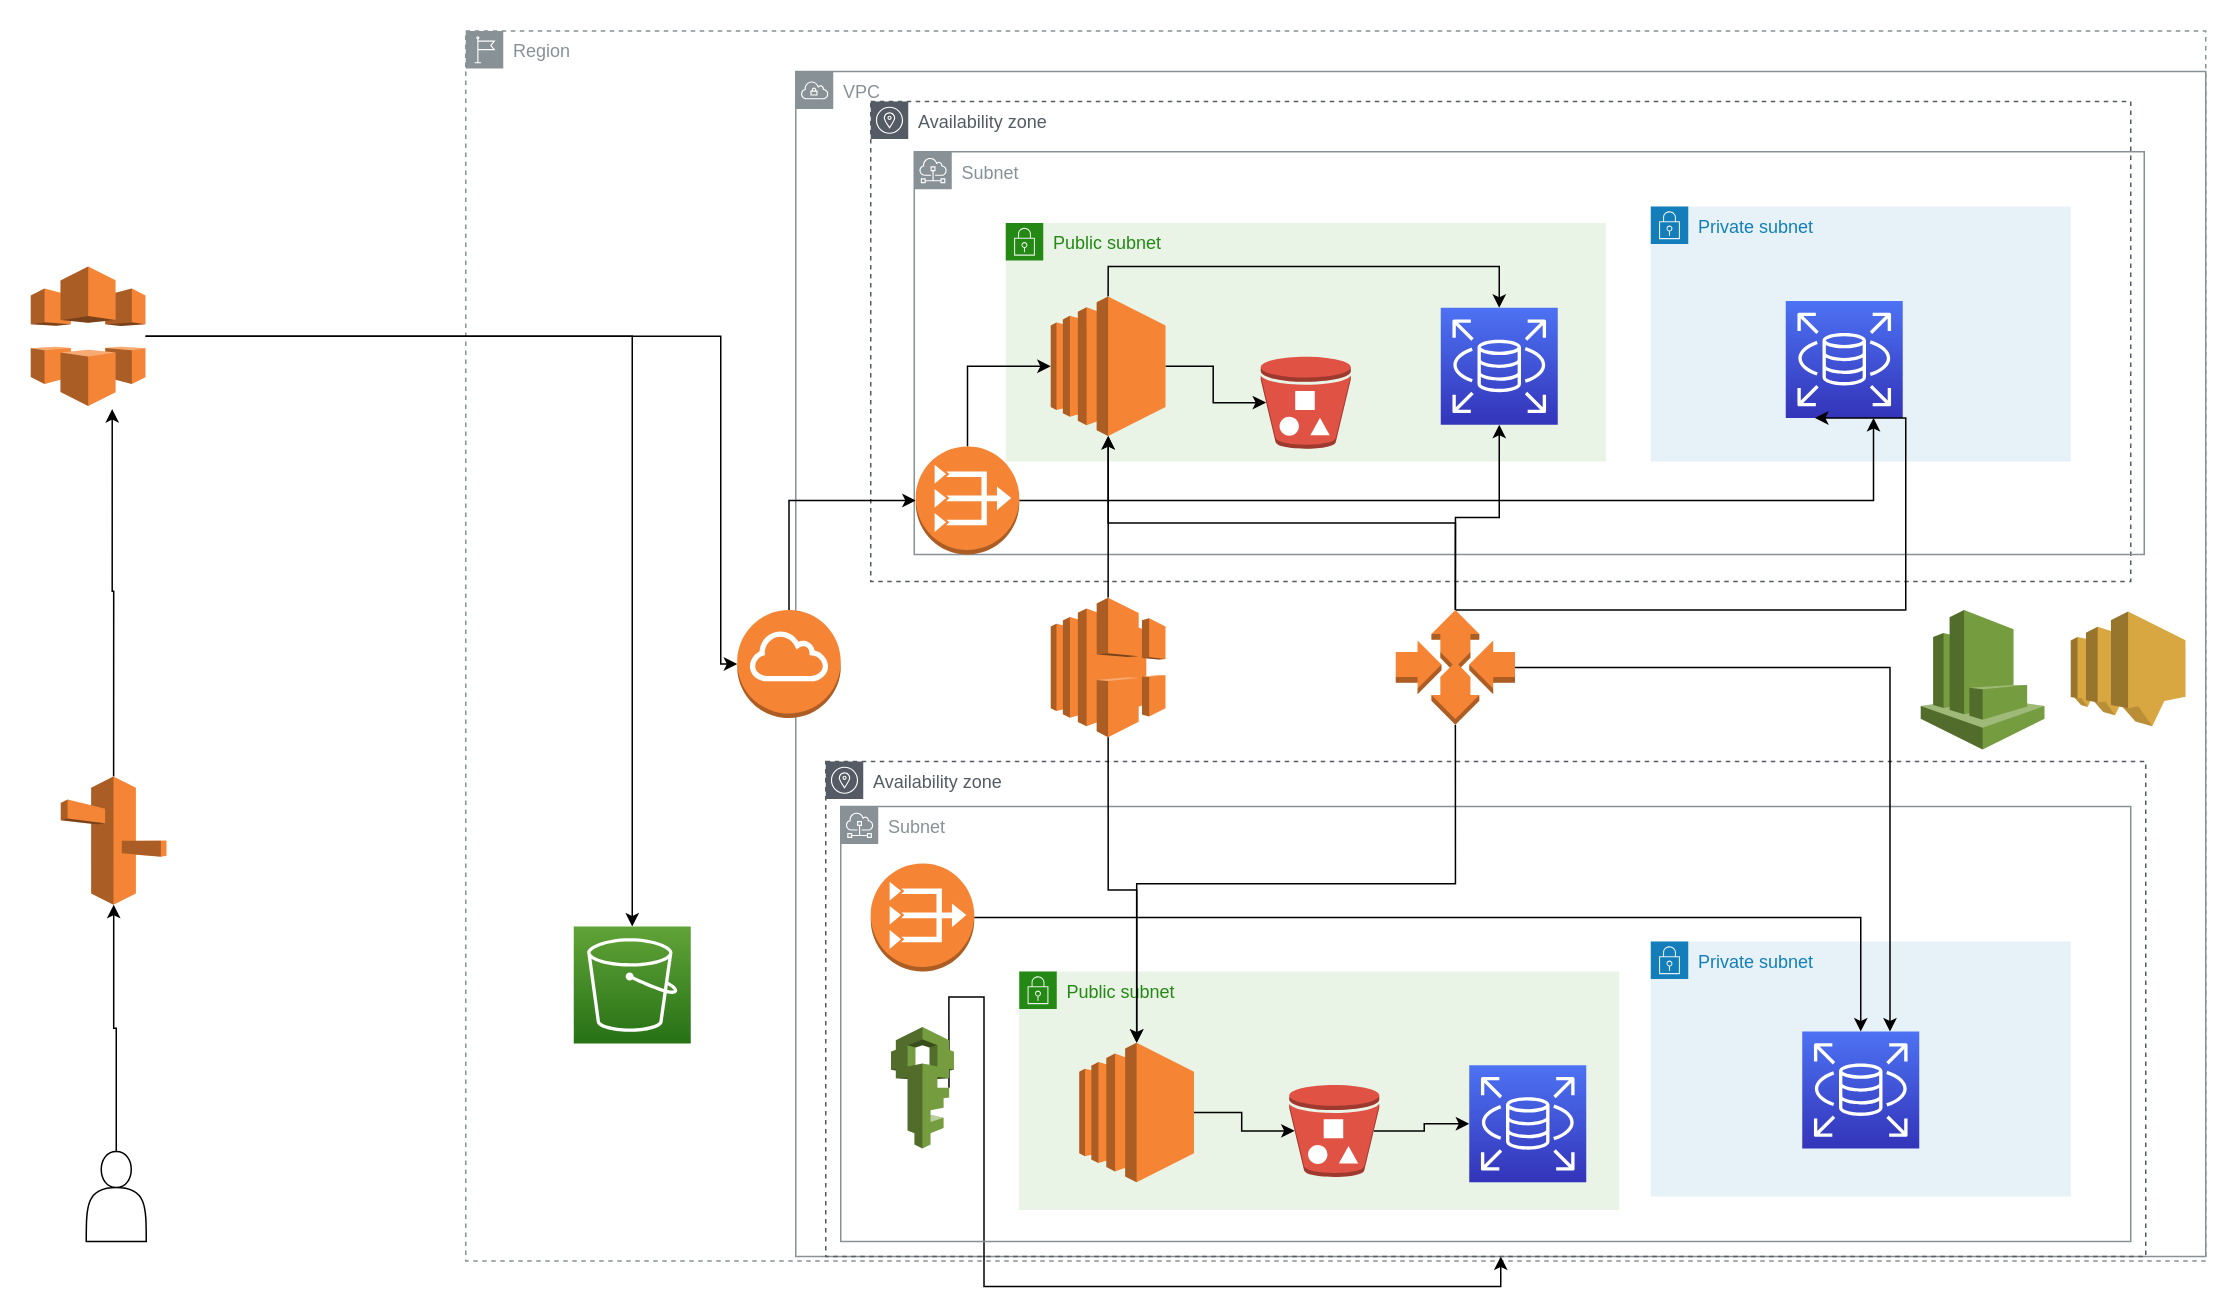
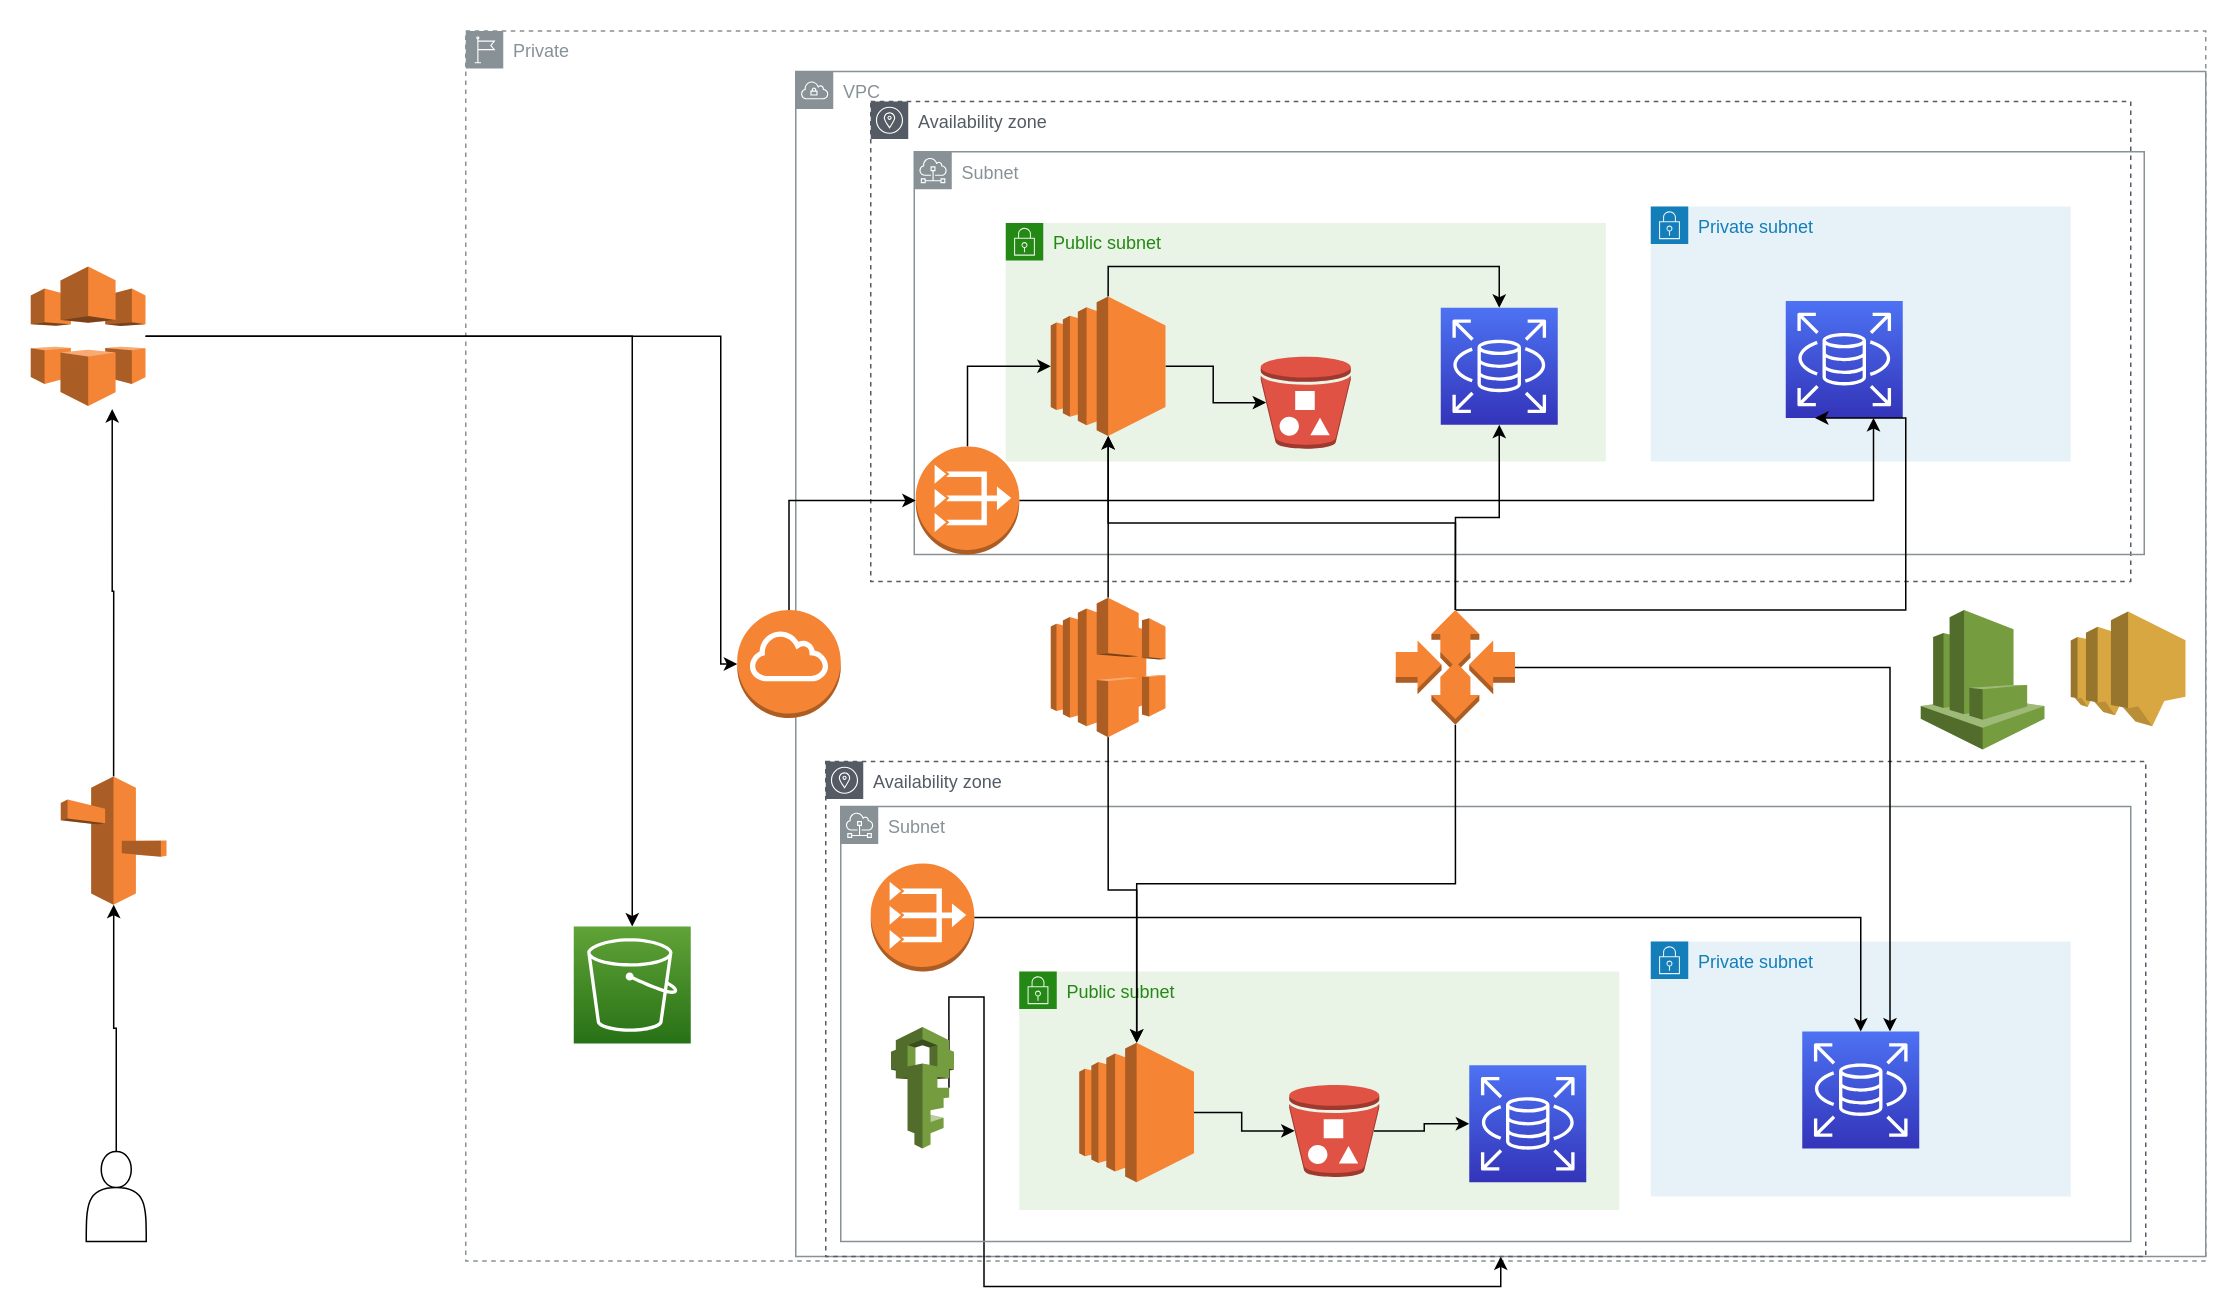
(542, 52) -> (547, 52)
